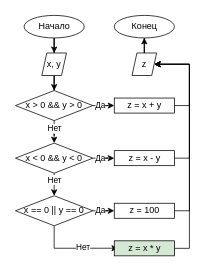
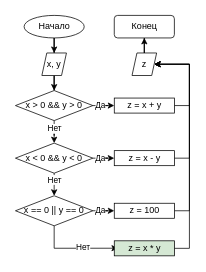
(144, 27) -> (144, 27)
